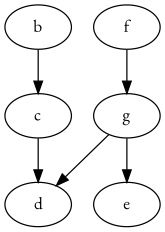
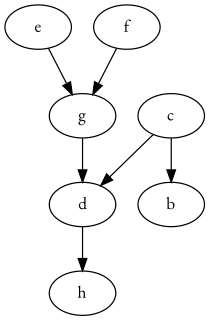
(38, 65) -> (171, 154)
(127, 154) -> (58, 66)
none -> (83, 293)
